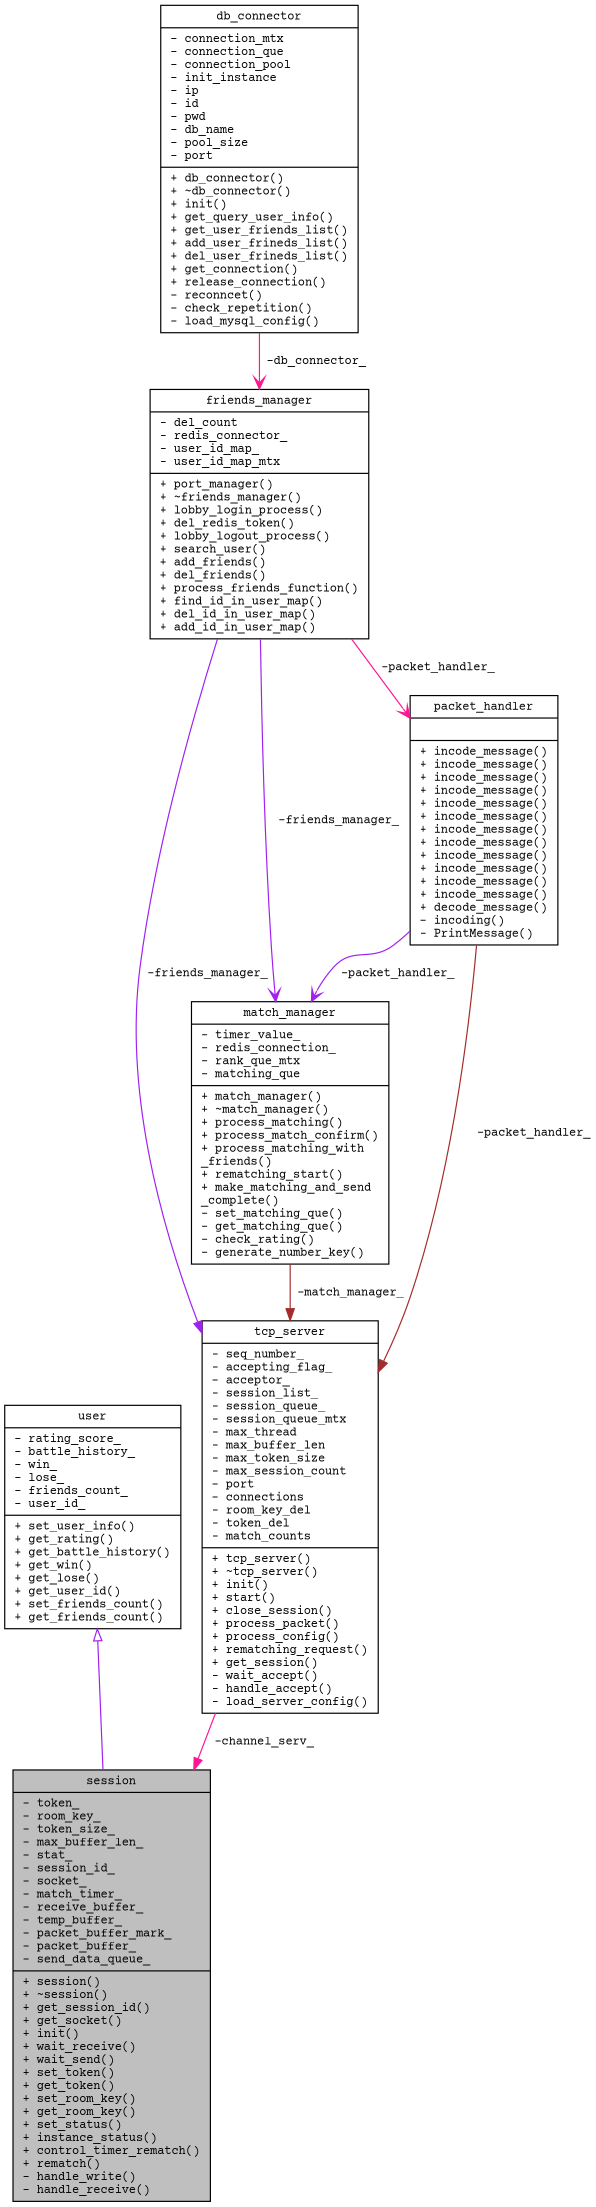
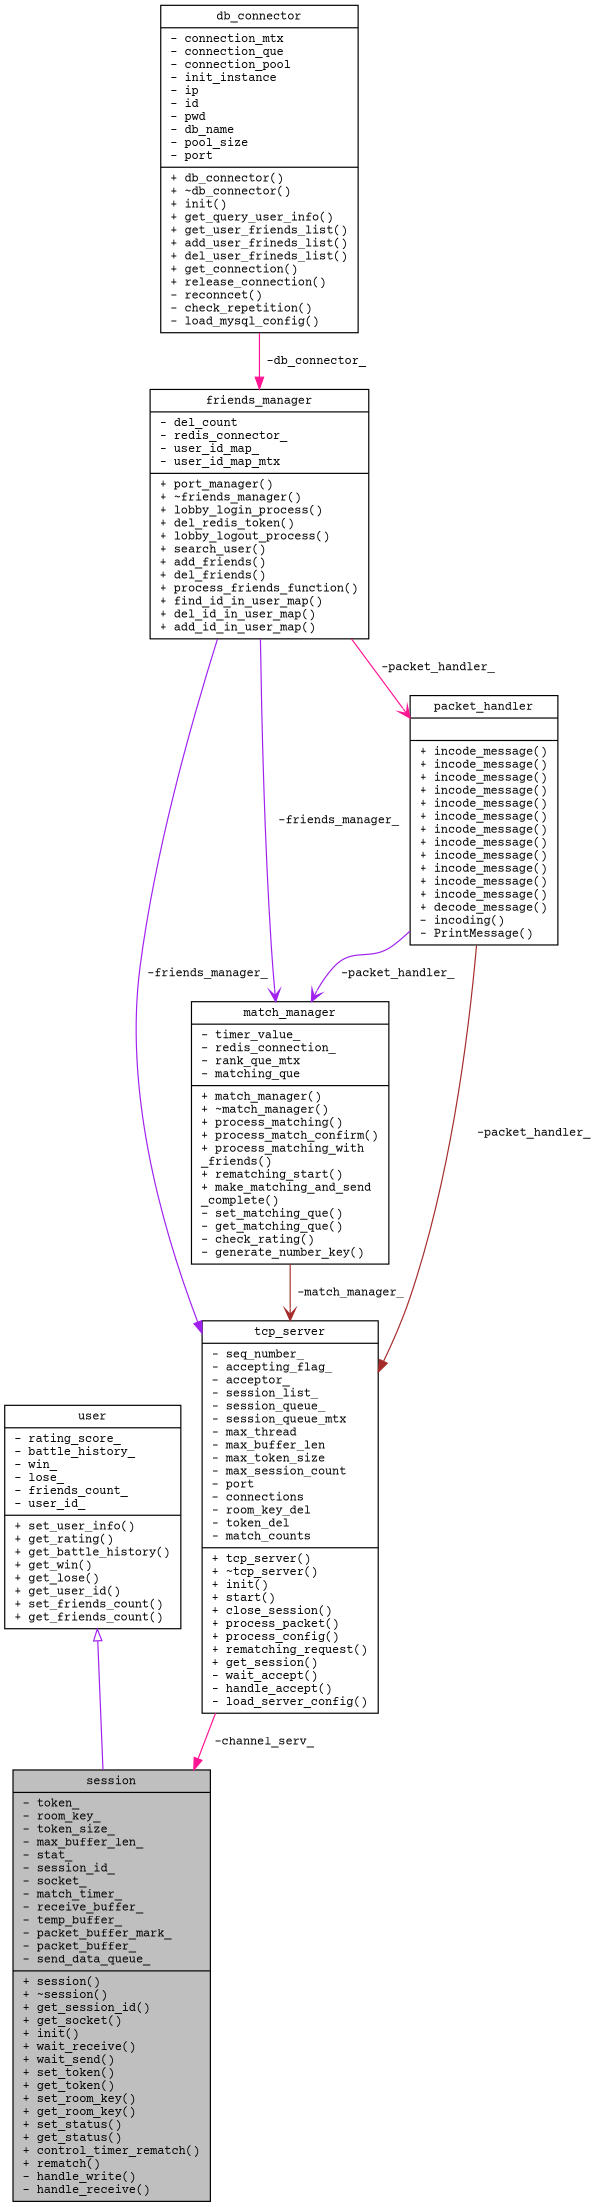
(259, 355) -> (259, 355)
(290, 1286) -> (290, 1286)
(90, 2138) -> (73, 2138)
